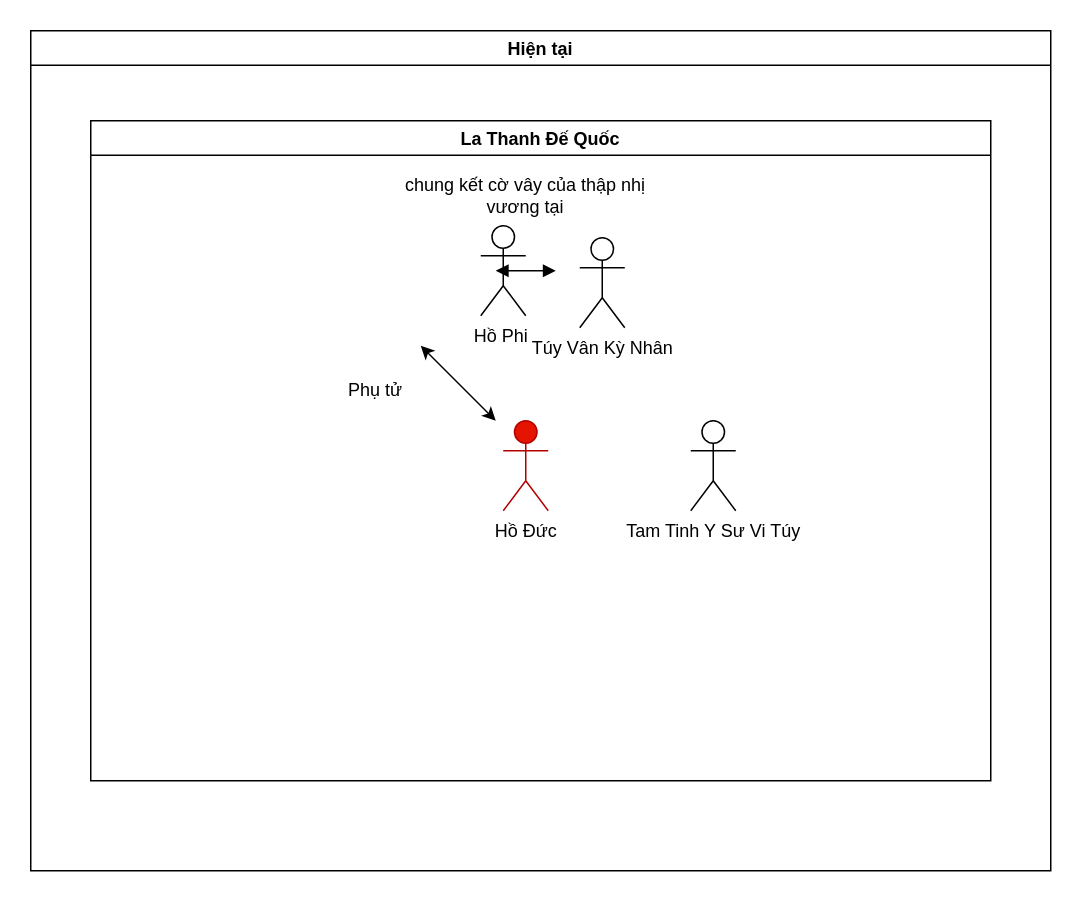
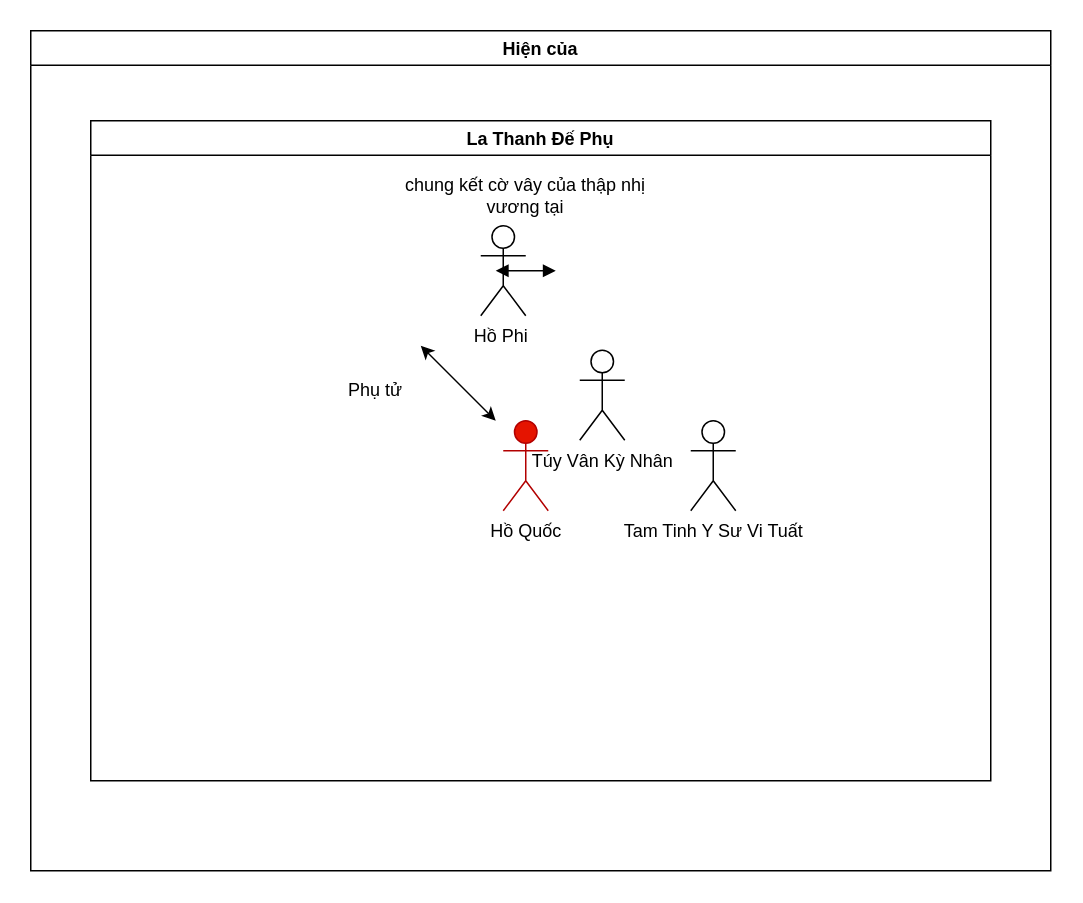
(540, 49) -> (540, 49)
(540, 139) -> (540, 139)
(602, 283) -> (602, 395)
(527, 532) -> (527, 532)
(714, 532) -> (714, 532)
